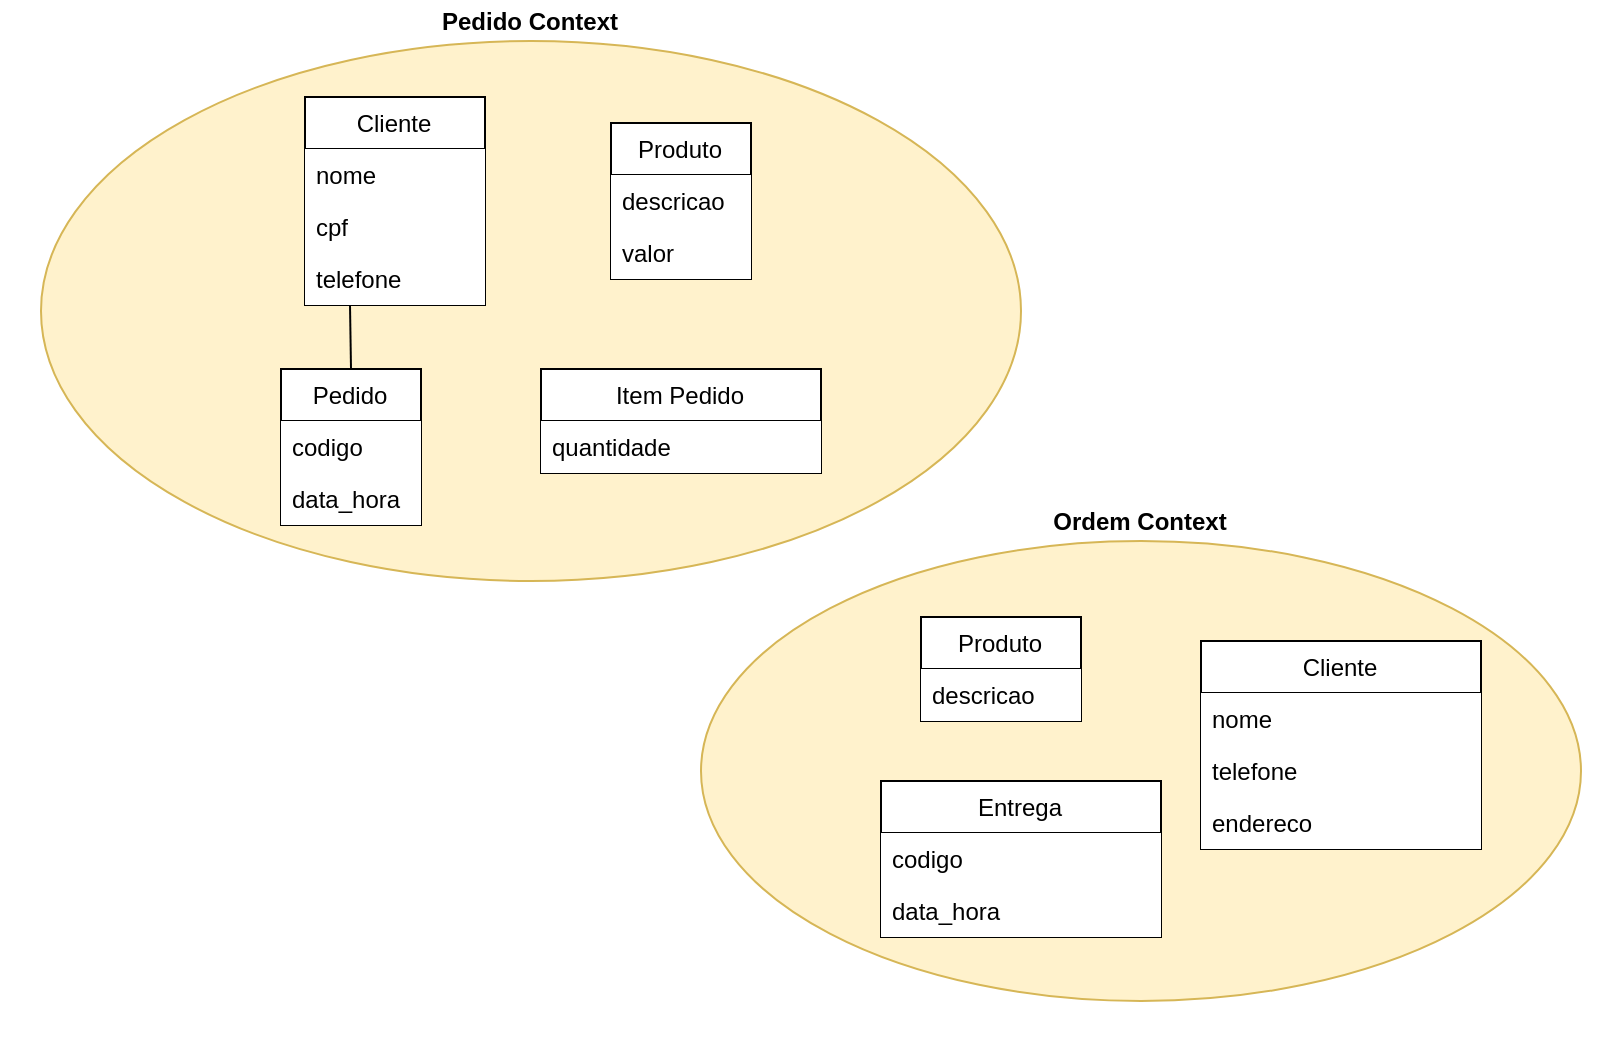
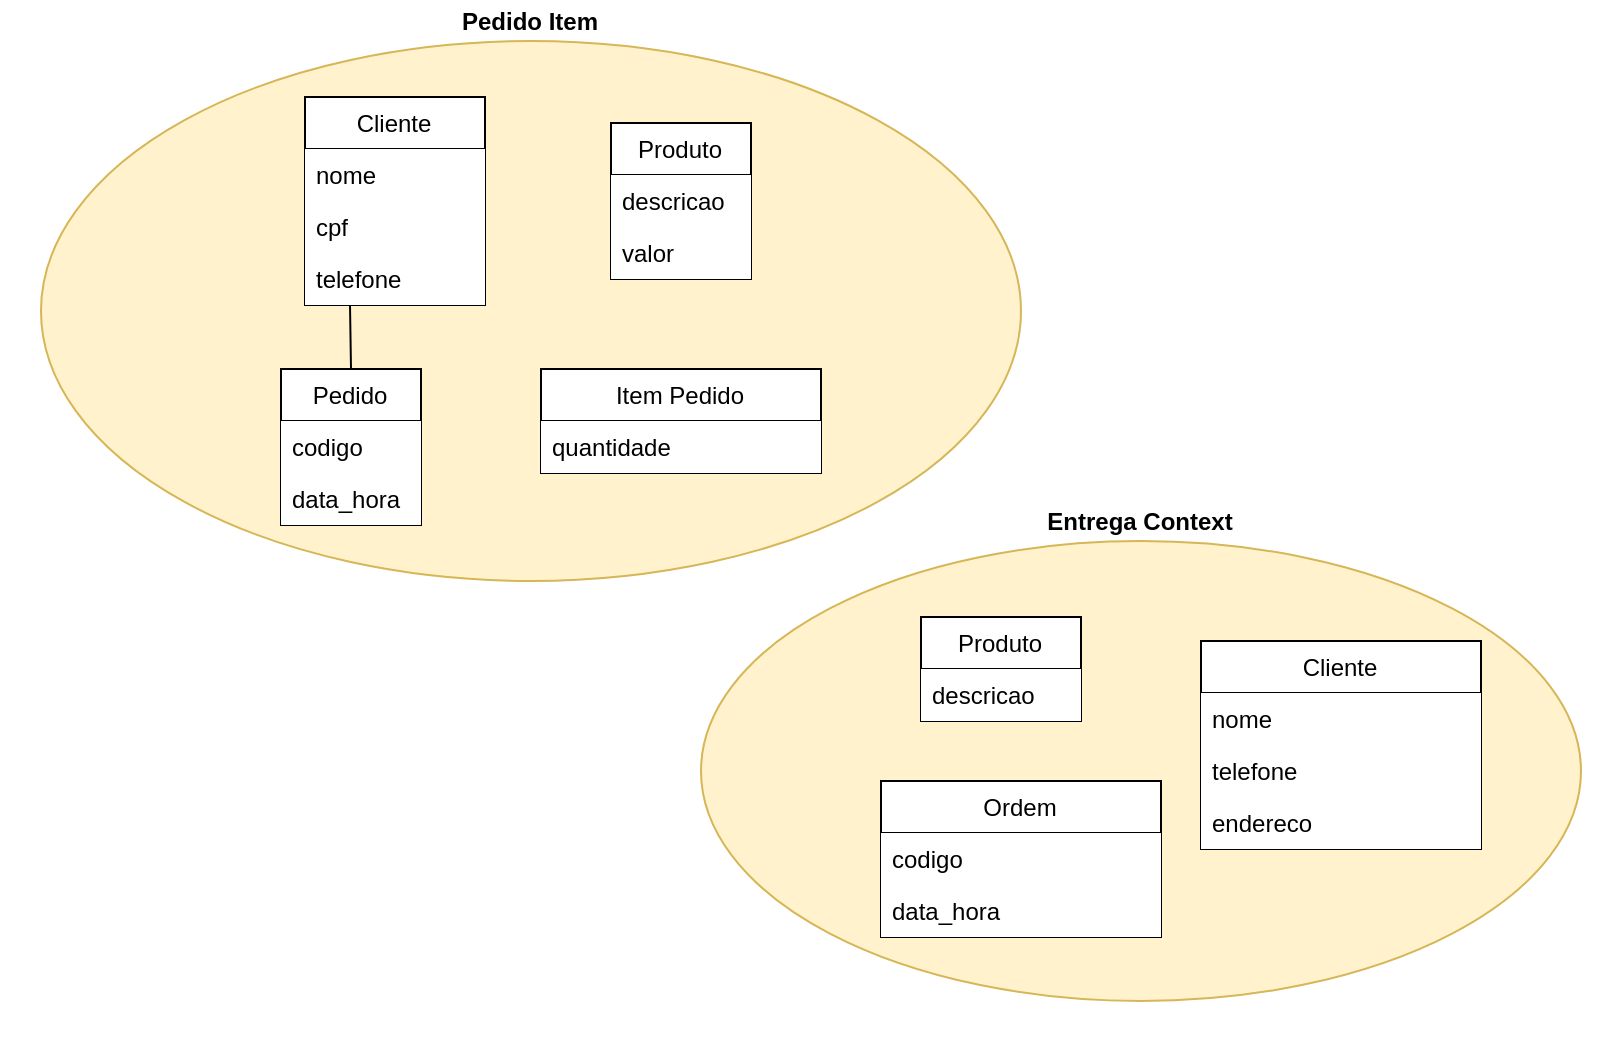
(531, 21) -> (531, 21)
(1141, 521) -> (1141, 521)
(1020, 808) -> (1020, 808)
